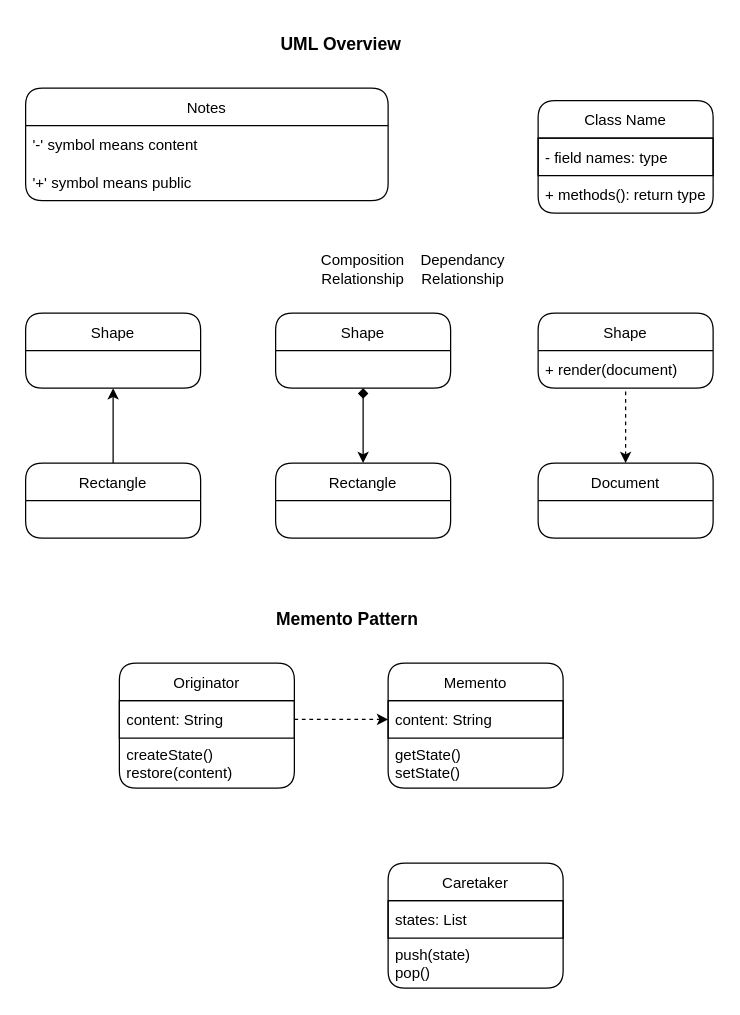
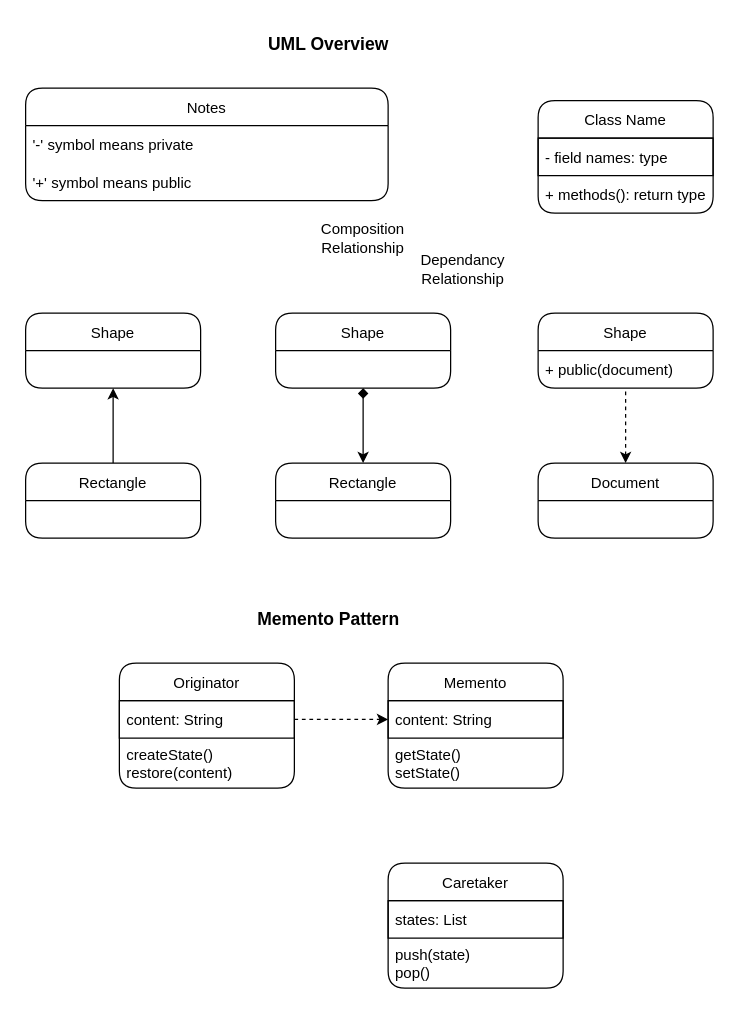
(341, 44) -> (329, 44)
(122, 145) -> (120, 145)
(363, 269) -> (363, 238)
(619, 370) -> (615, 370)
(348, 619) -> (329, 619)
